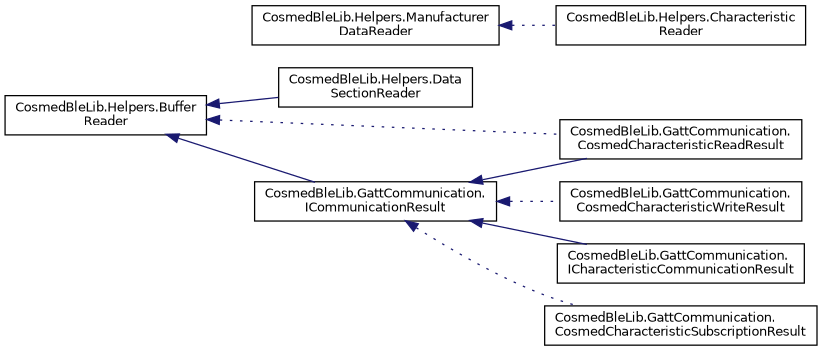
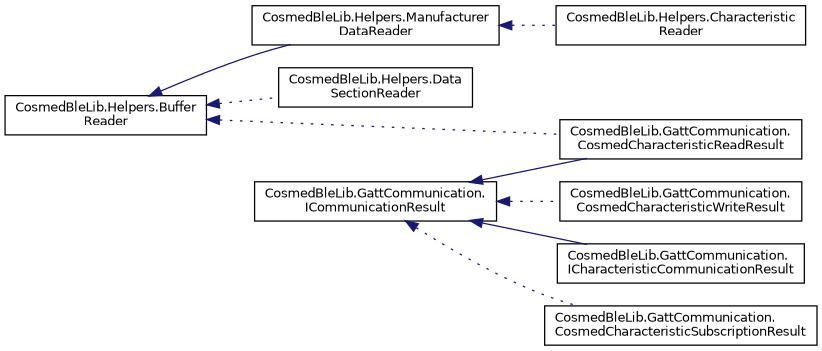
(249, 100) -> (249, 100)
(247, 160) -> (225, 65)
